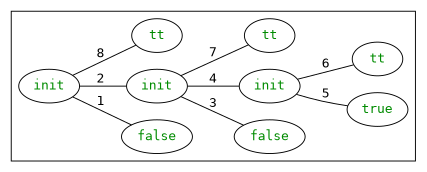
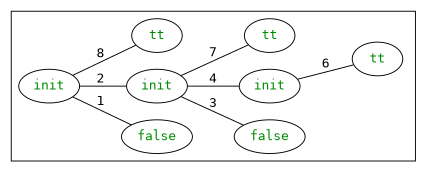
(378, 110) -> none
